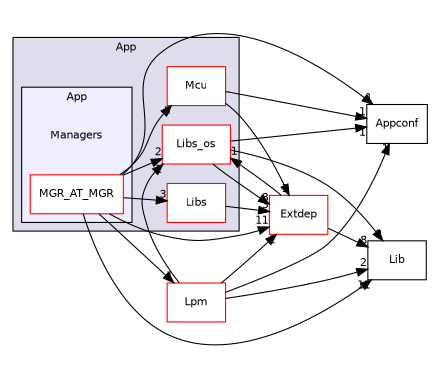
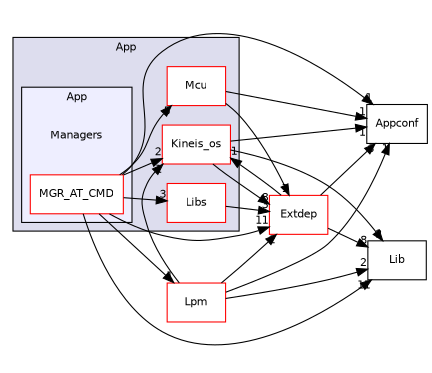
(196, 145) -> (196, 145)
none -> (344, 173)
(77, 194) -> (77, 194)
